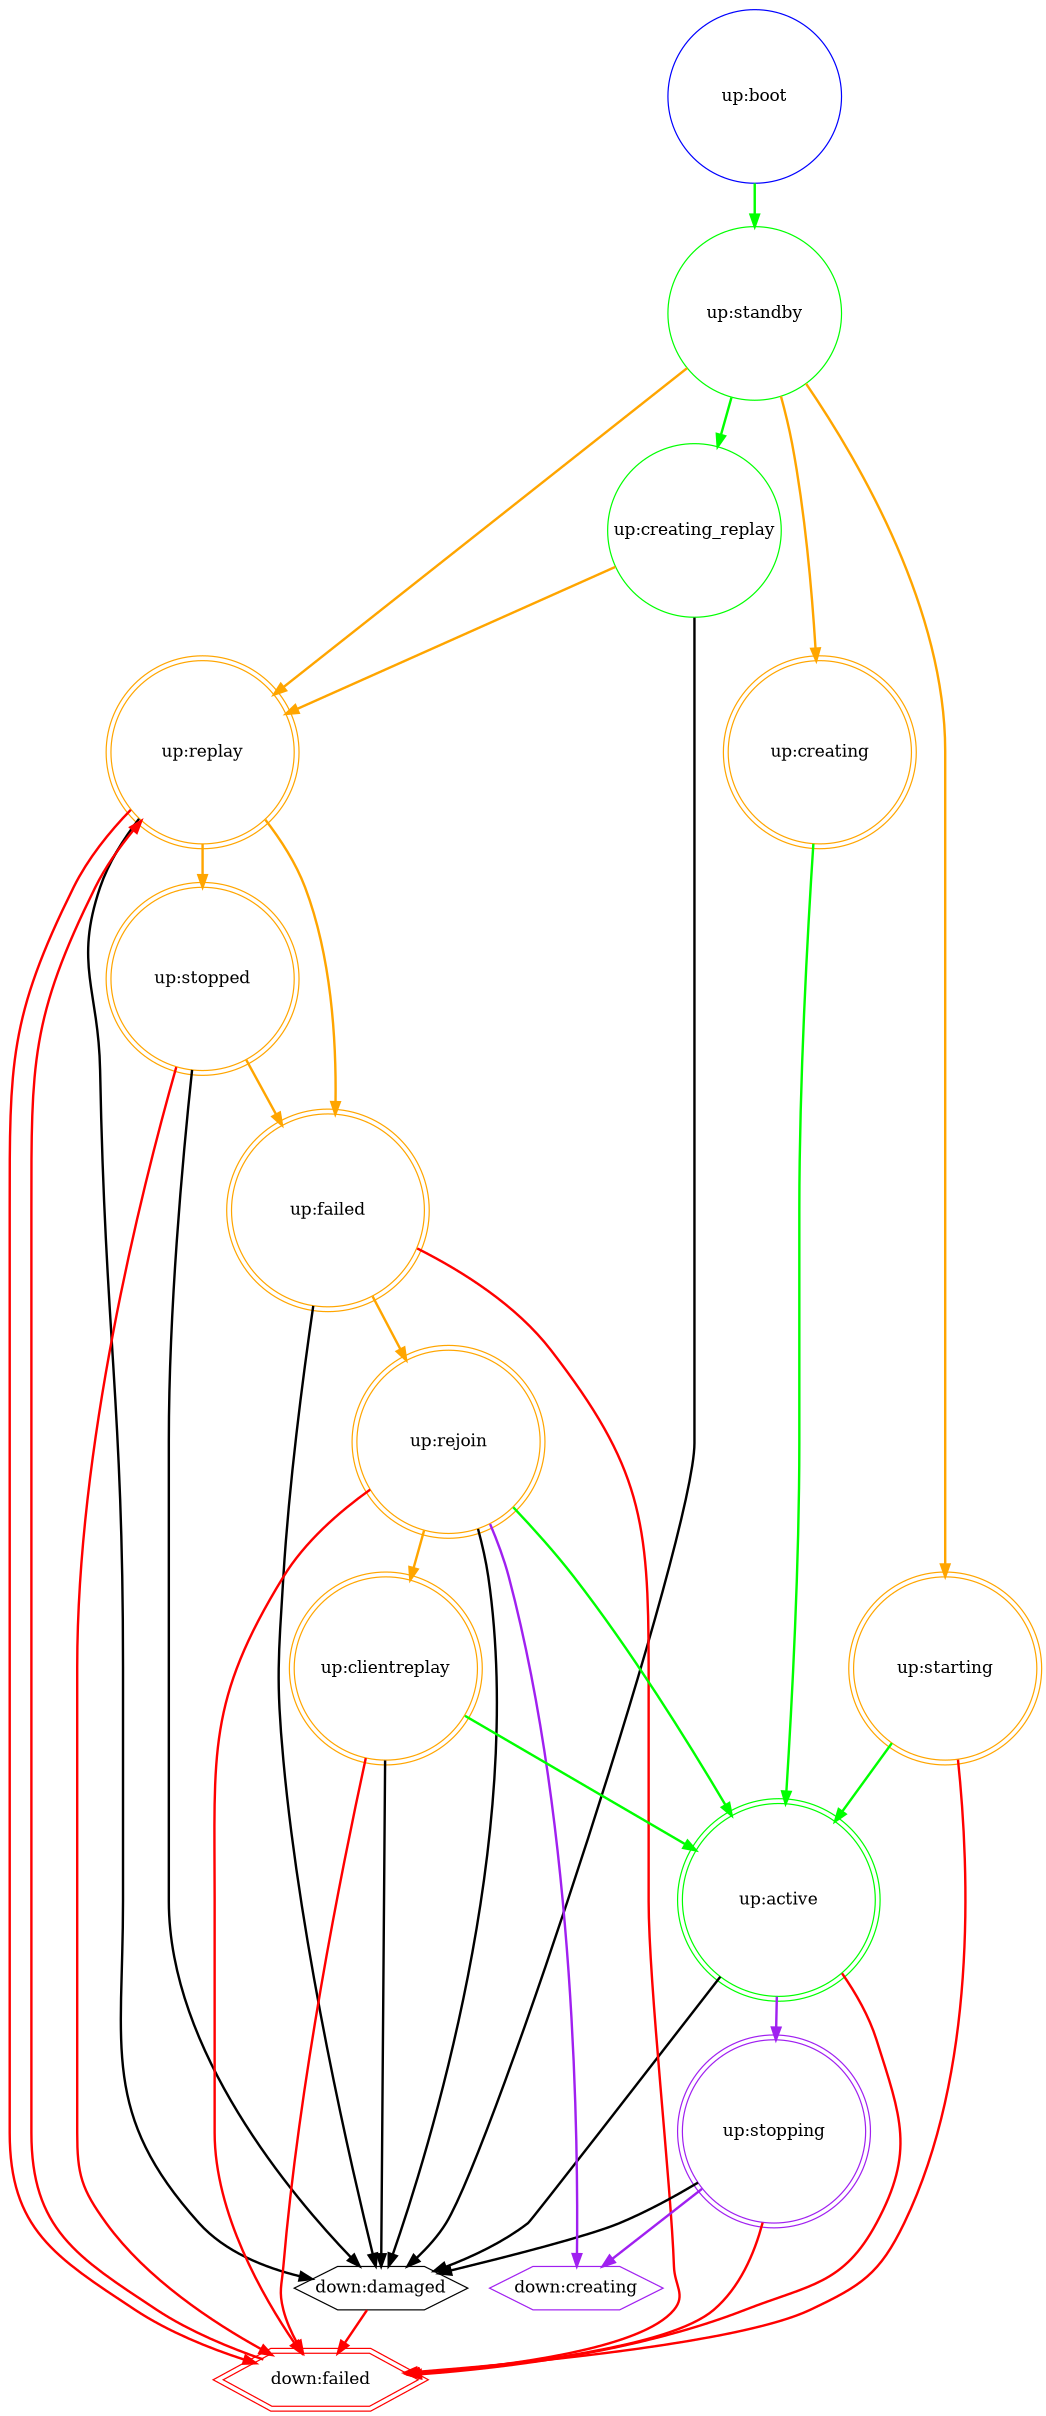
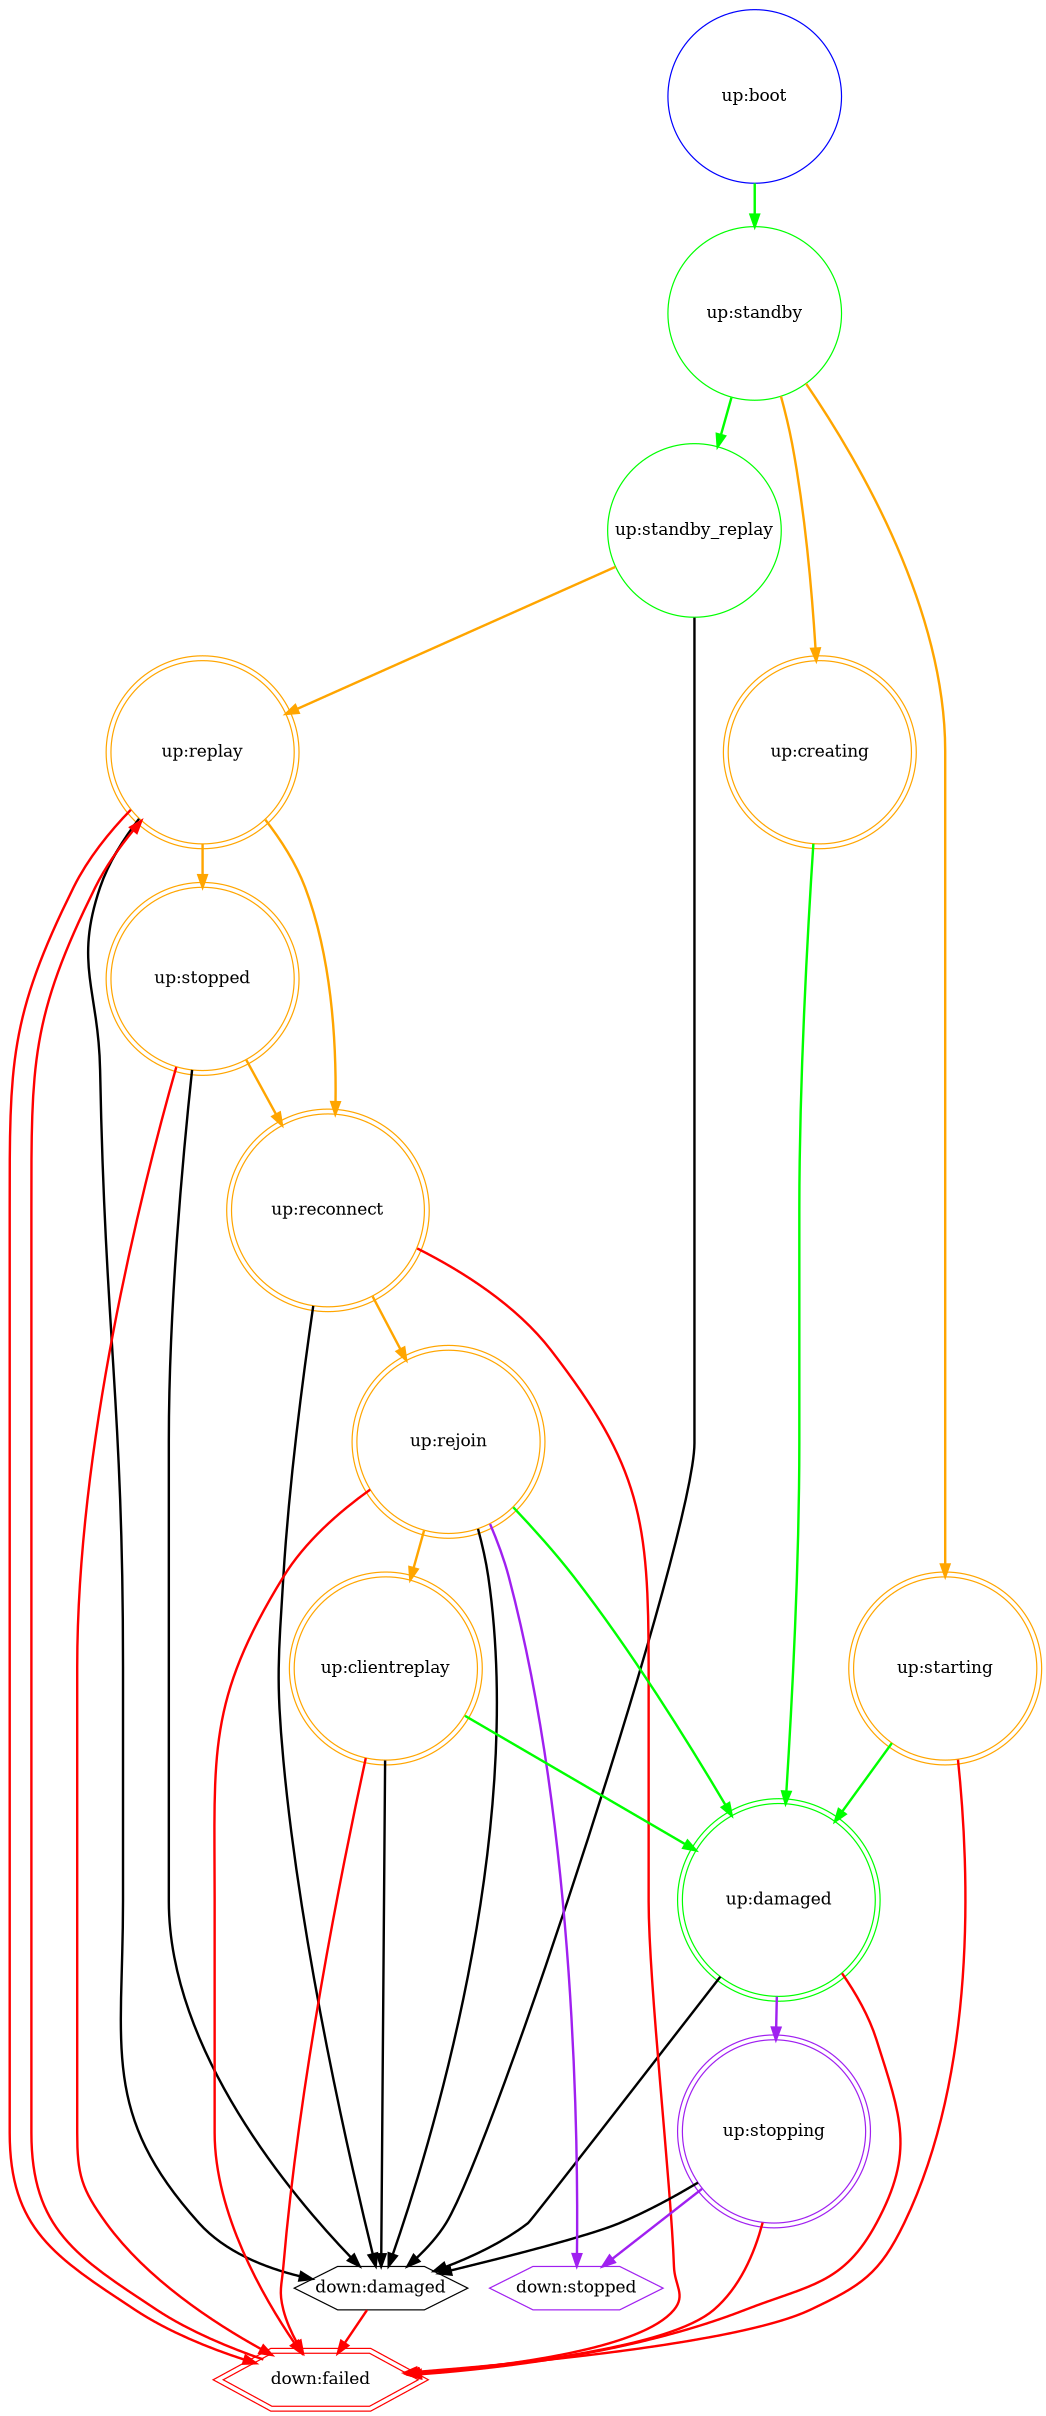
(485, 528) -> none
(694, 530) -> (694, 530)
(328, 1210) -> (328, 1210)
(779, 1900) -> (779, 1900)
(576, 2288) -> (576, 2288)
